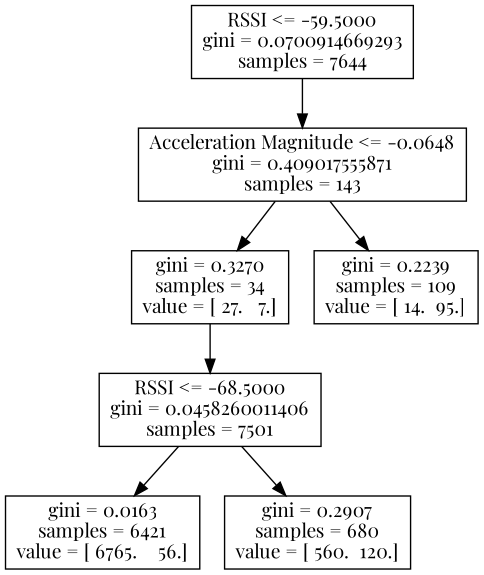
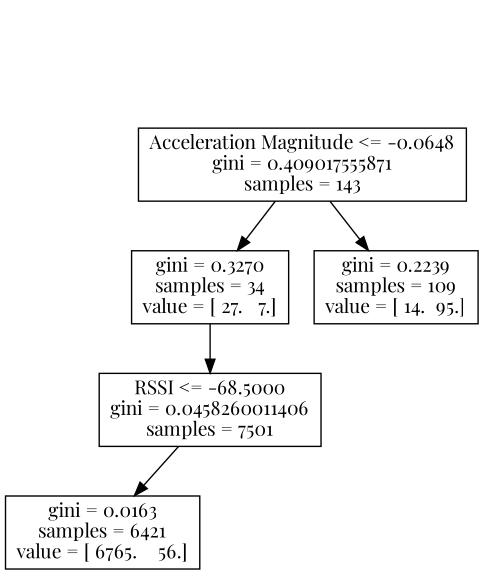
(302, 42) -> none
(318, 533) -> none
